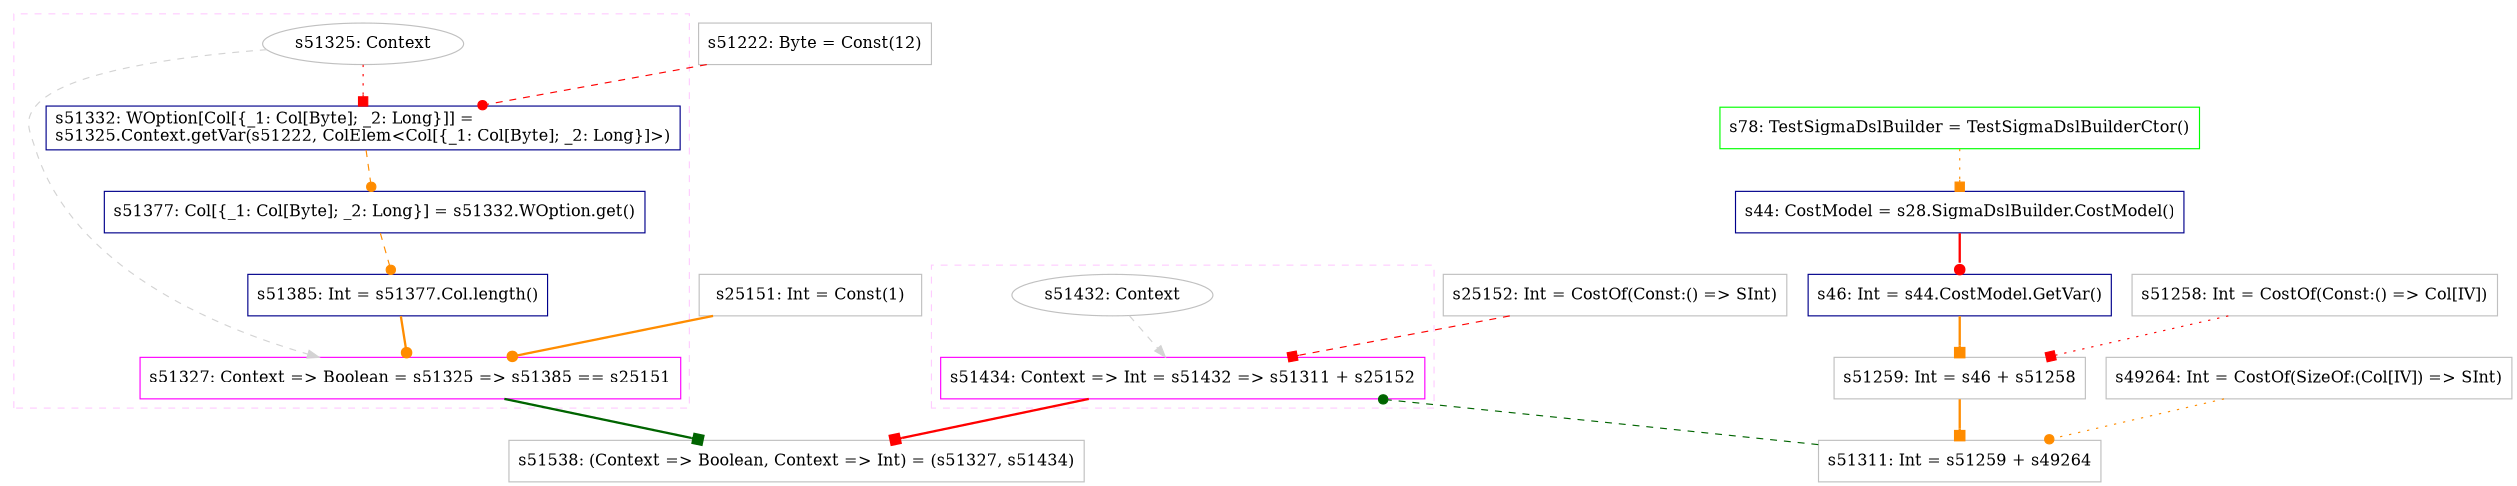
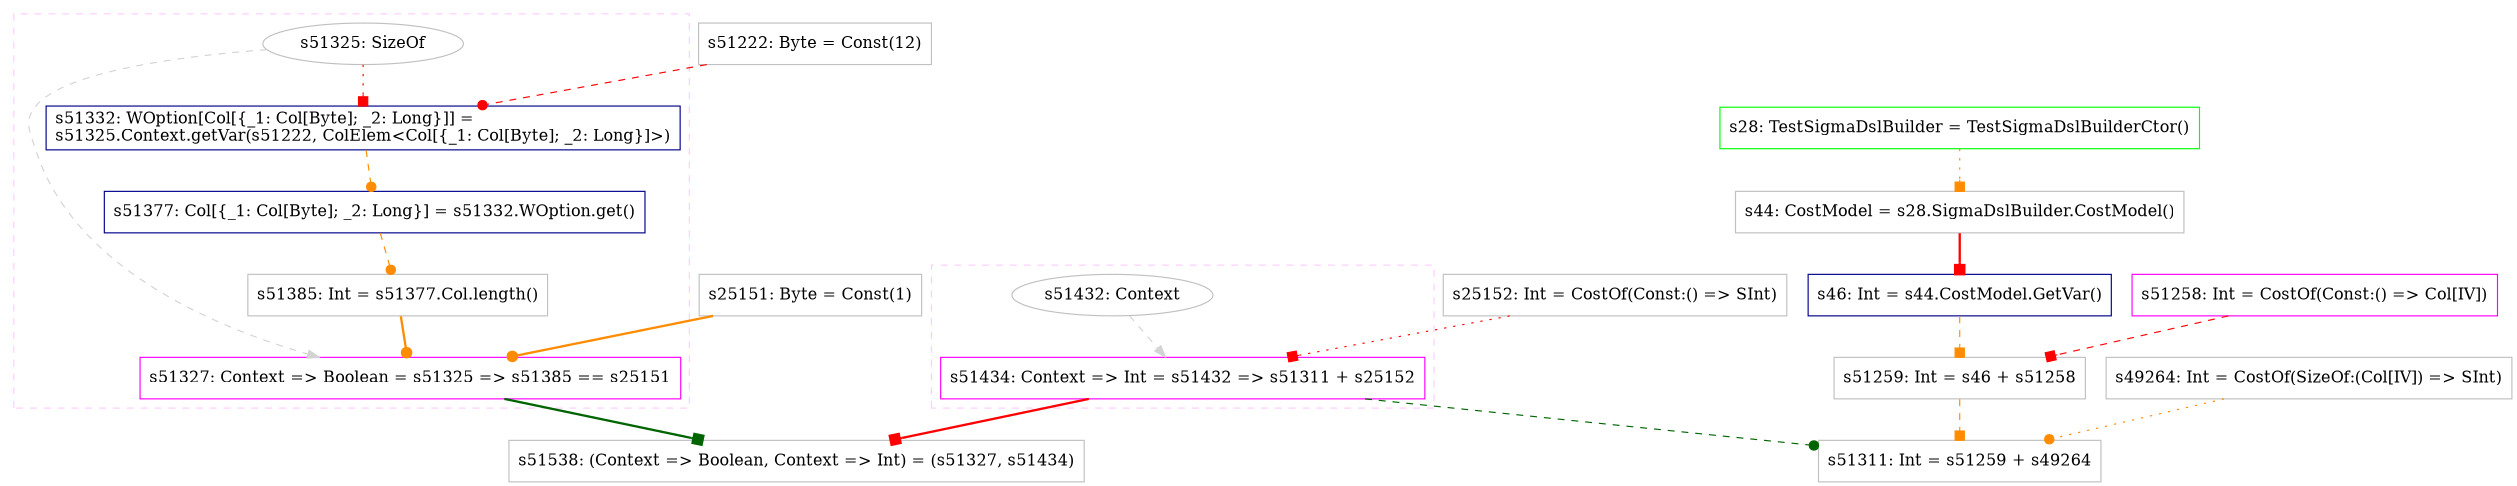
(363, 44) -> (363, 44)
(1960, 128) -> (1960, 128)
(1960, 212) -> (1960, 212)
(1960, 248) -> (1960, 248)
(398, 295) -> (398, 295)
(810, 295) -> (810, 295)
(2315, 295) -> (2315, 295)
(1960, 331) -> (1960, 331)
(2143, 335) -> (2143, 335)
(1405, 336) -> (1405, 336)
(1960, 414) -> (1960, 414)
(1603, 422) -> (1587, 422)
